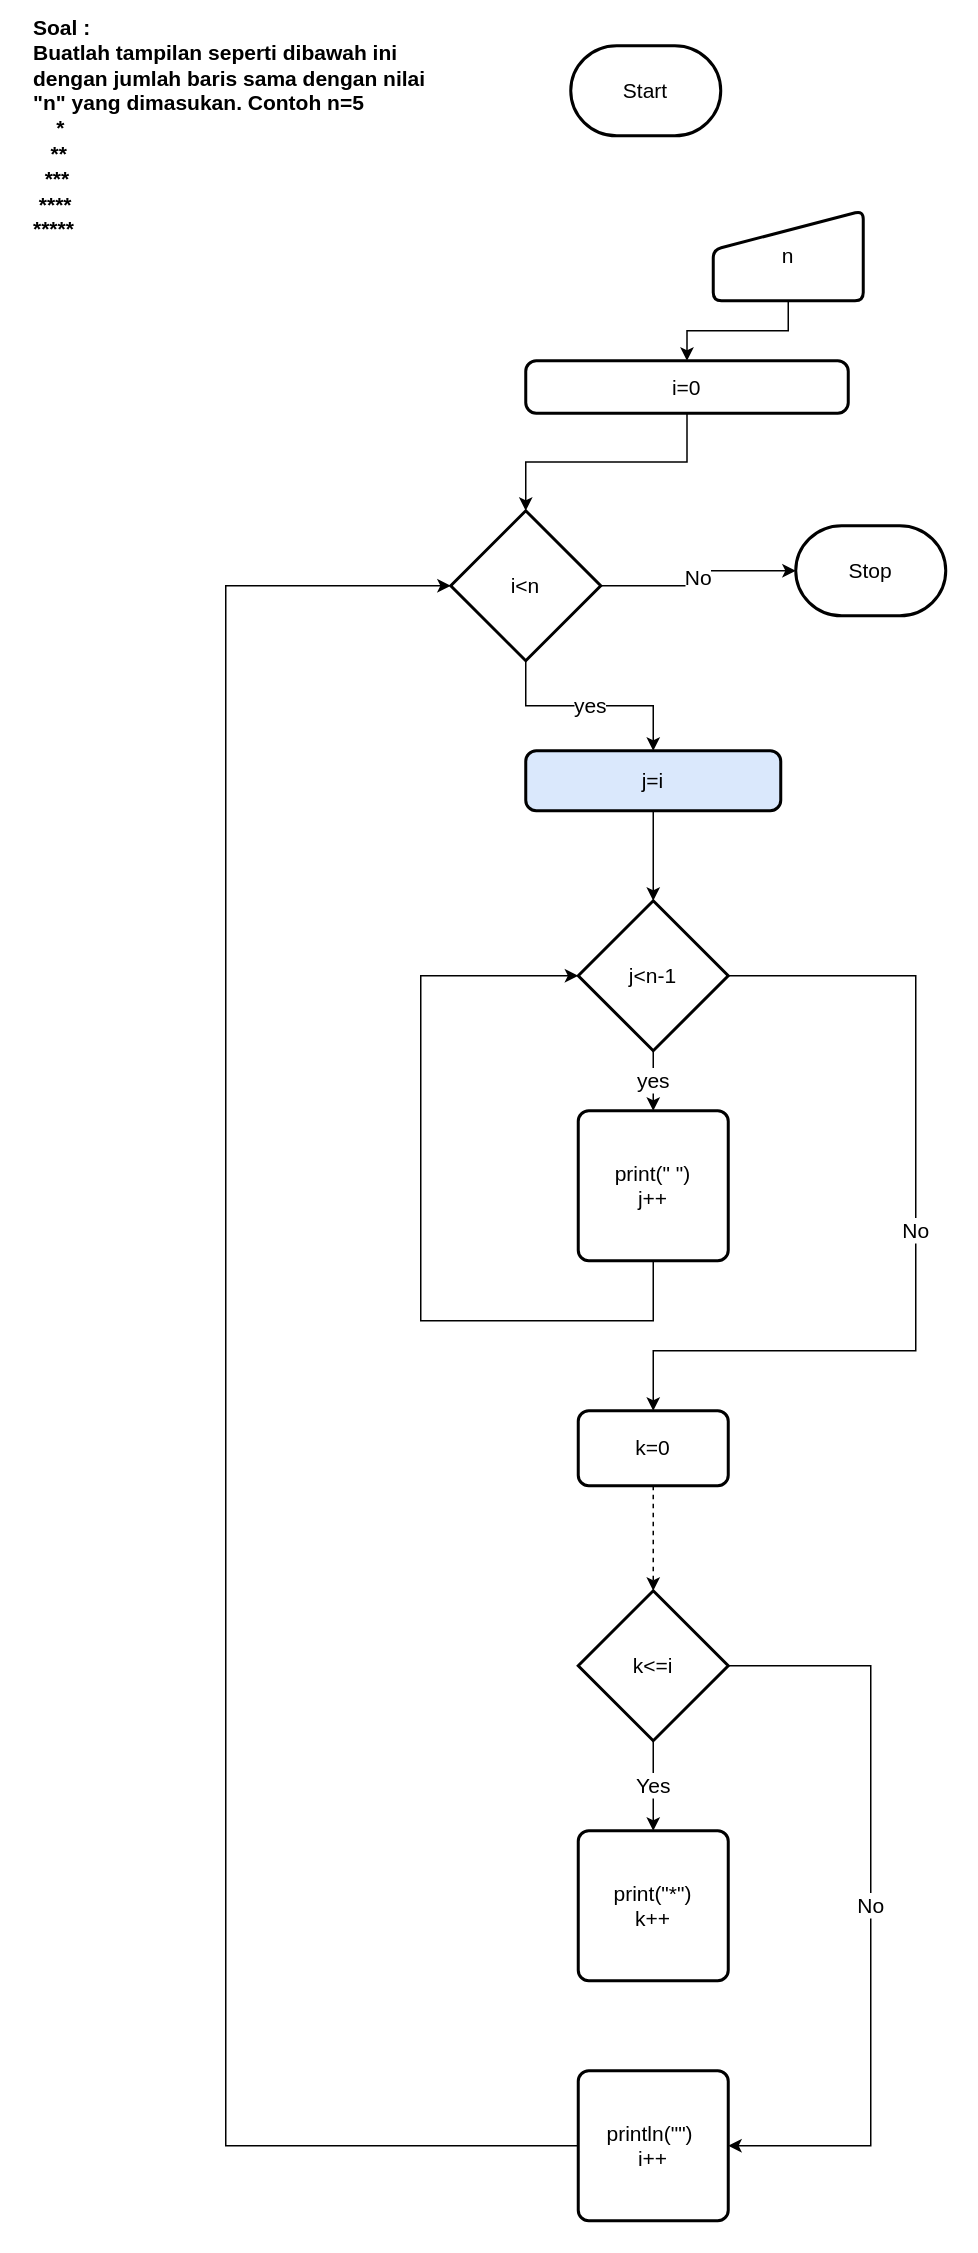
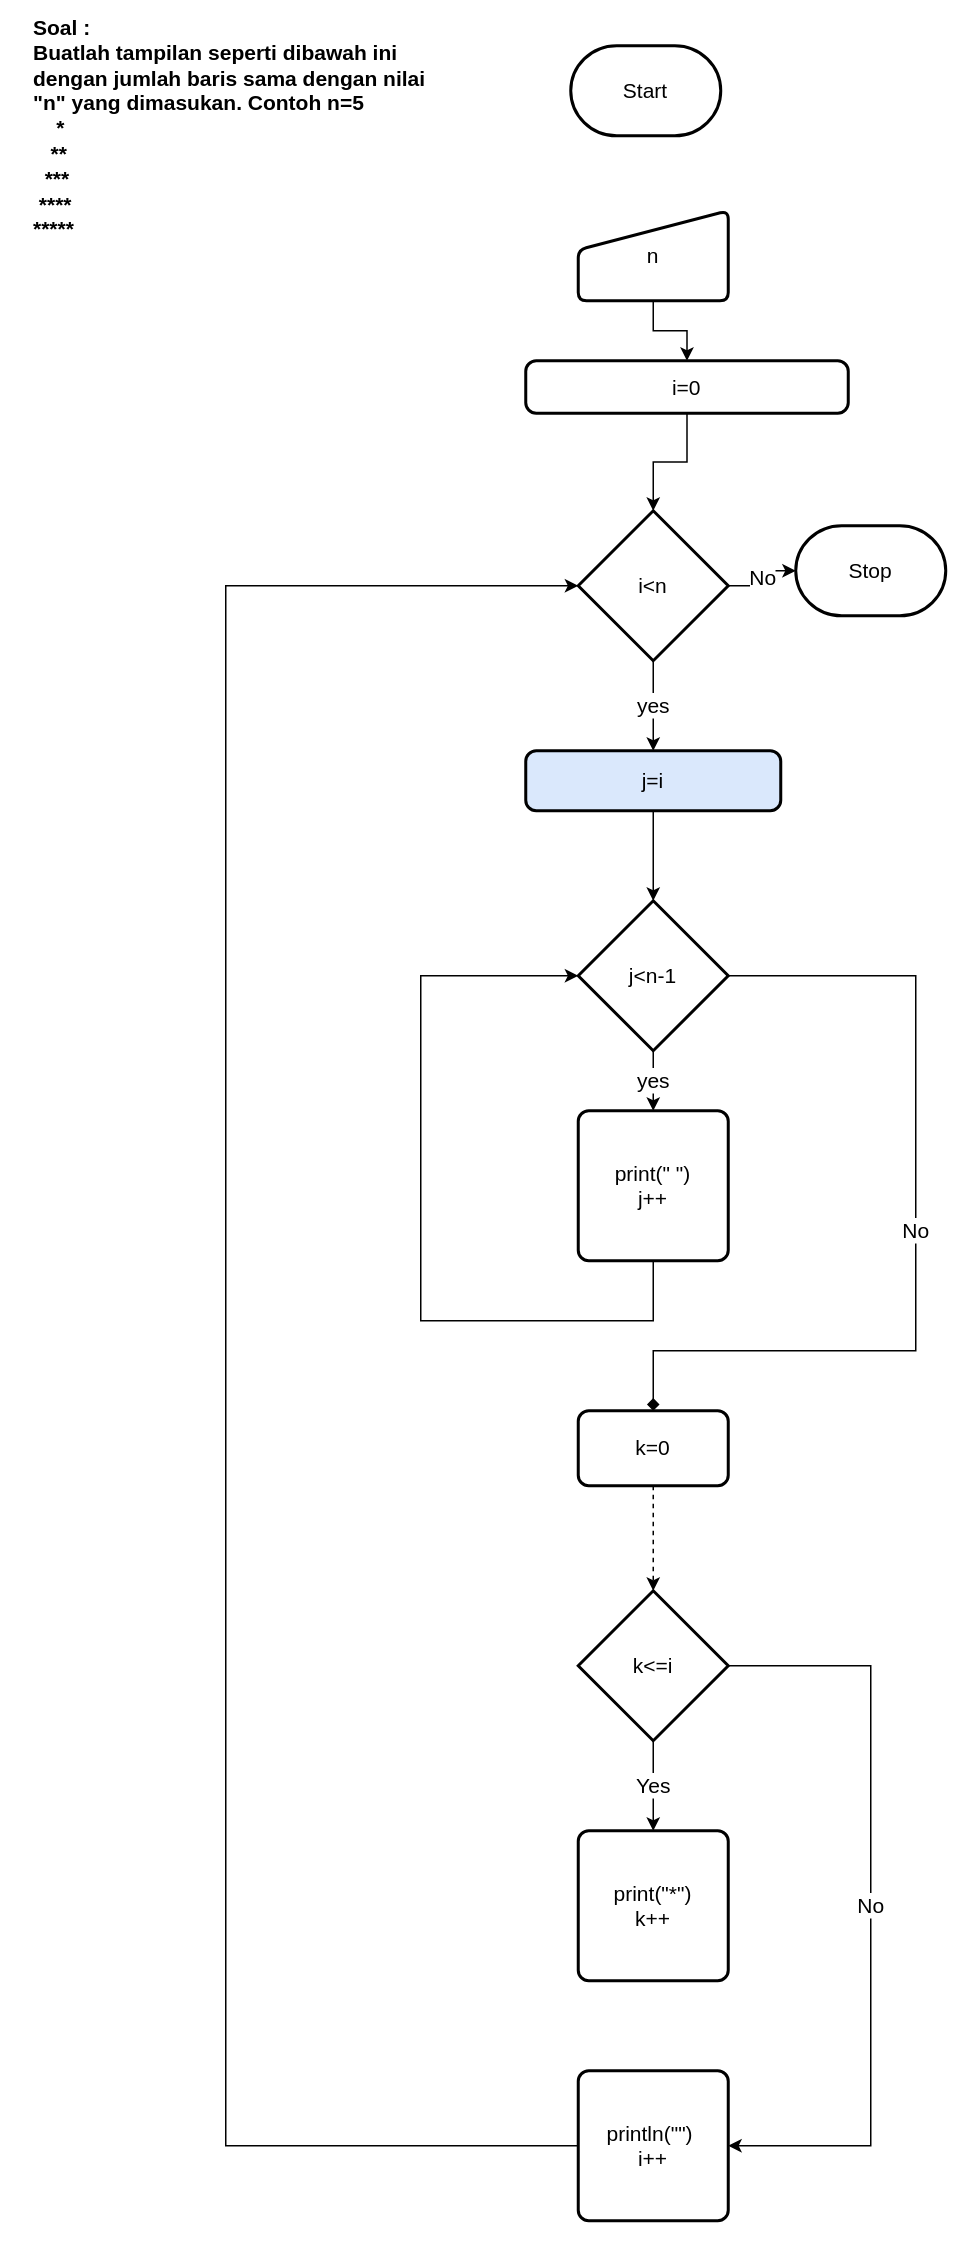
(788, 256) -> (653, 256)
(526, 586) -> (653, 586)
(653, 1399) -> (653, 1398)
